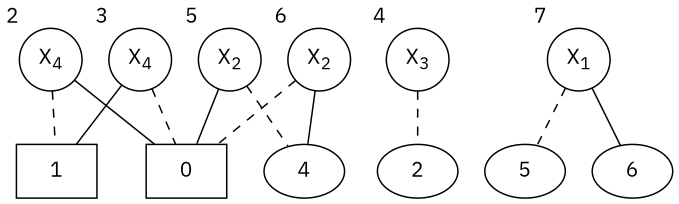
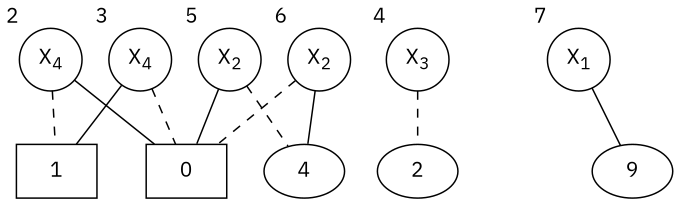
(525, 171) -> none
(632, 171) -> (632, 171)
